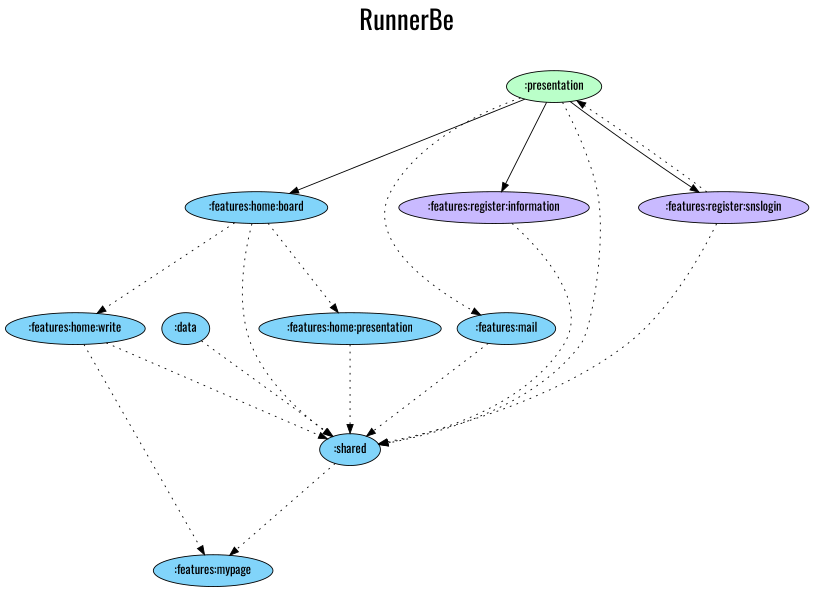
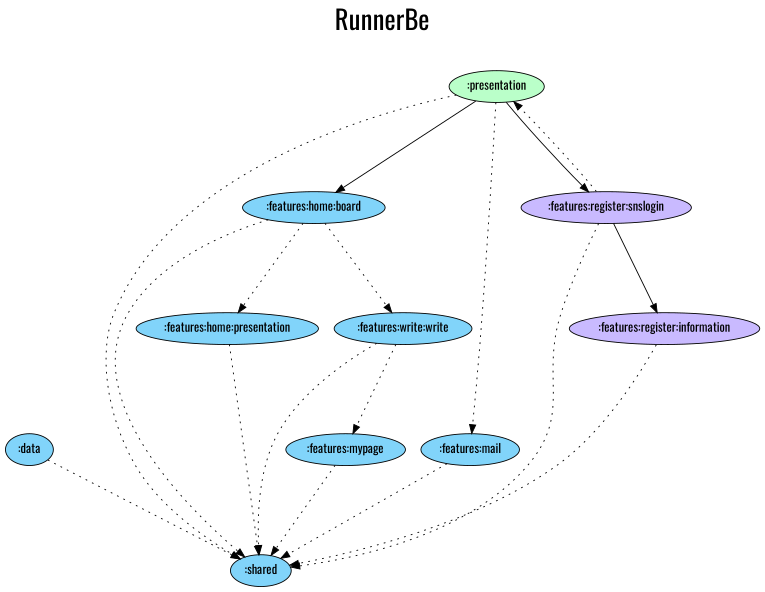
(526, 143) -> (633, 264)
(75, 329) -> (403, 329)
(286, 506) -> (306, 507)
